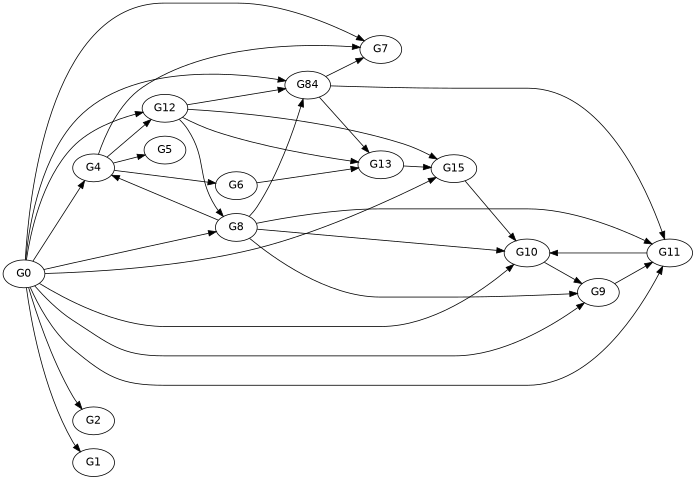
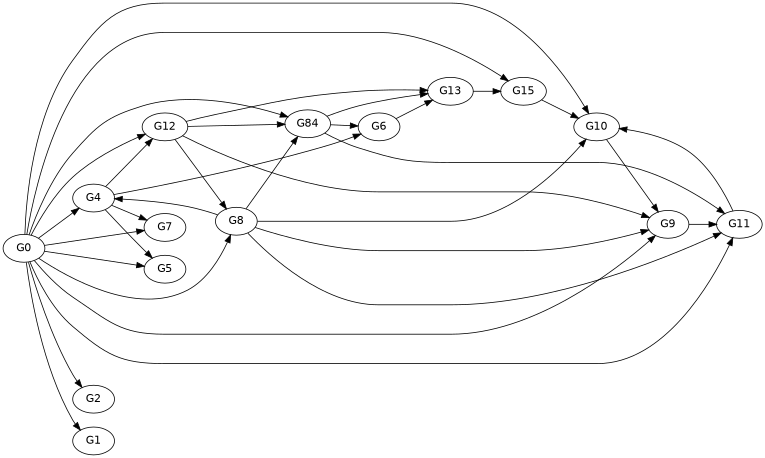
(341, 69) -> (340, 125)
(311, 123) -> (409, 192)
none -> (90, 258)
